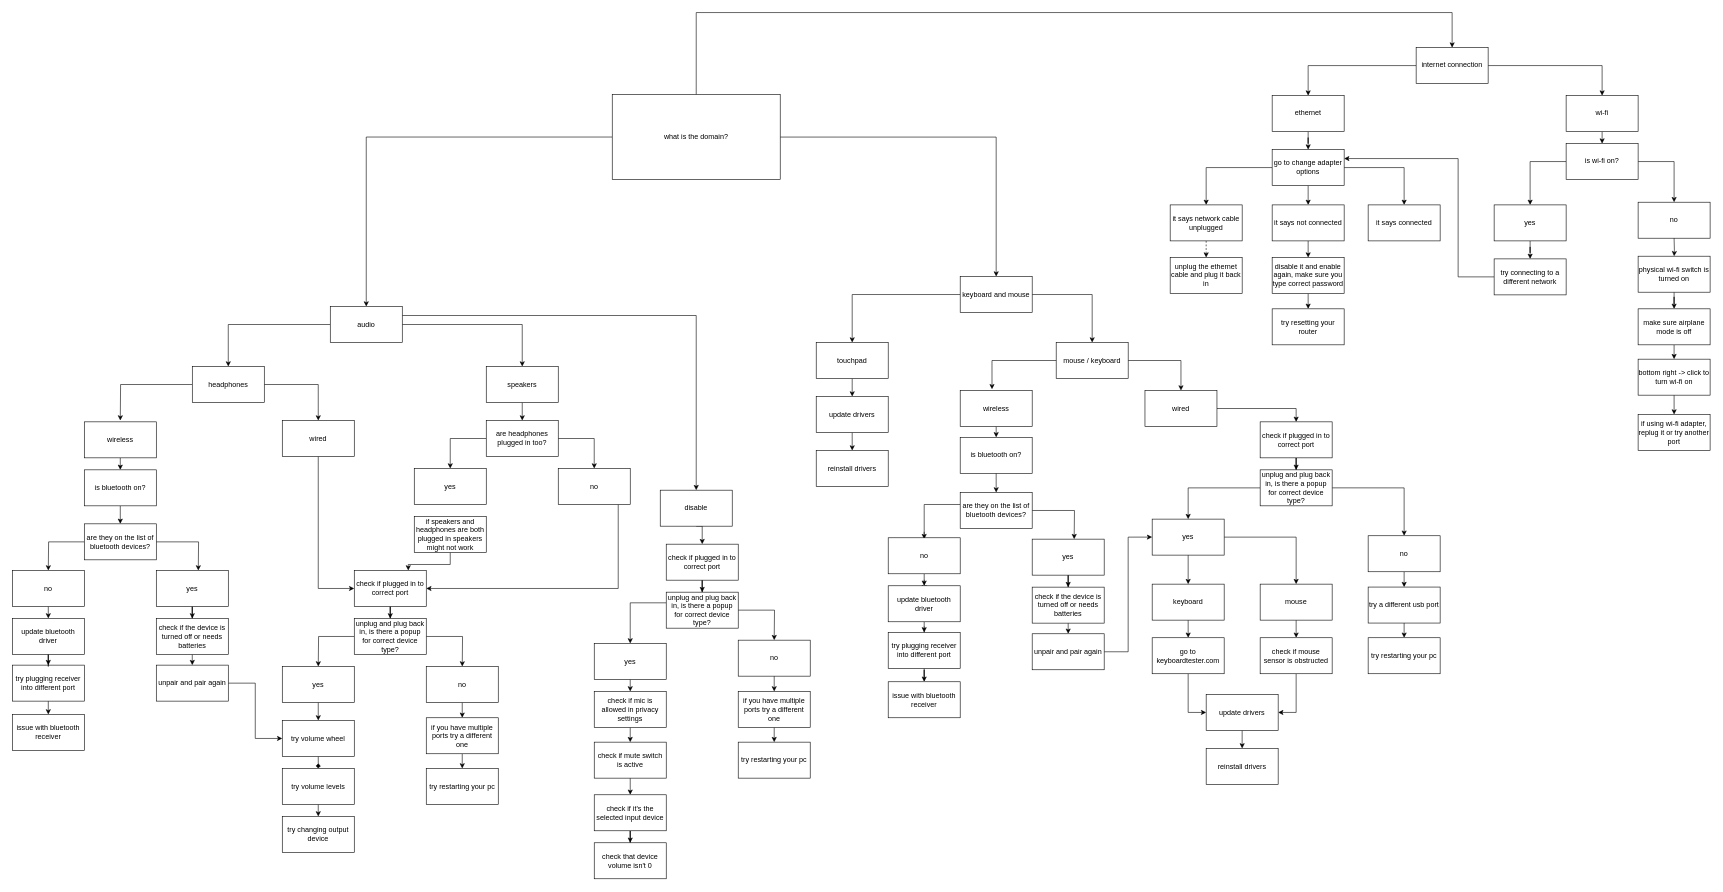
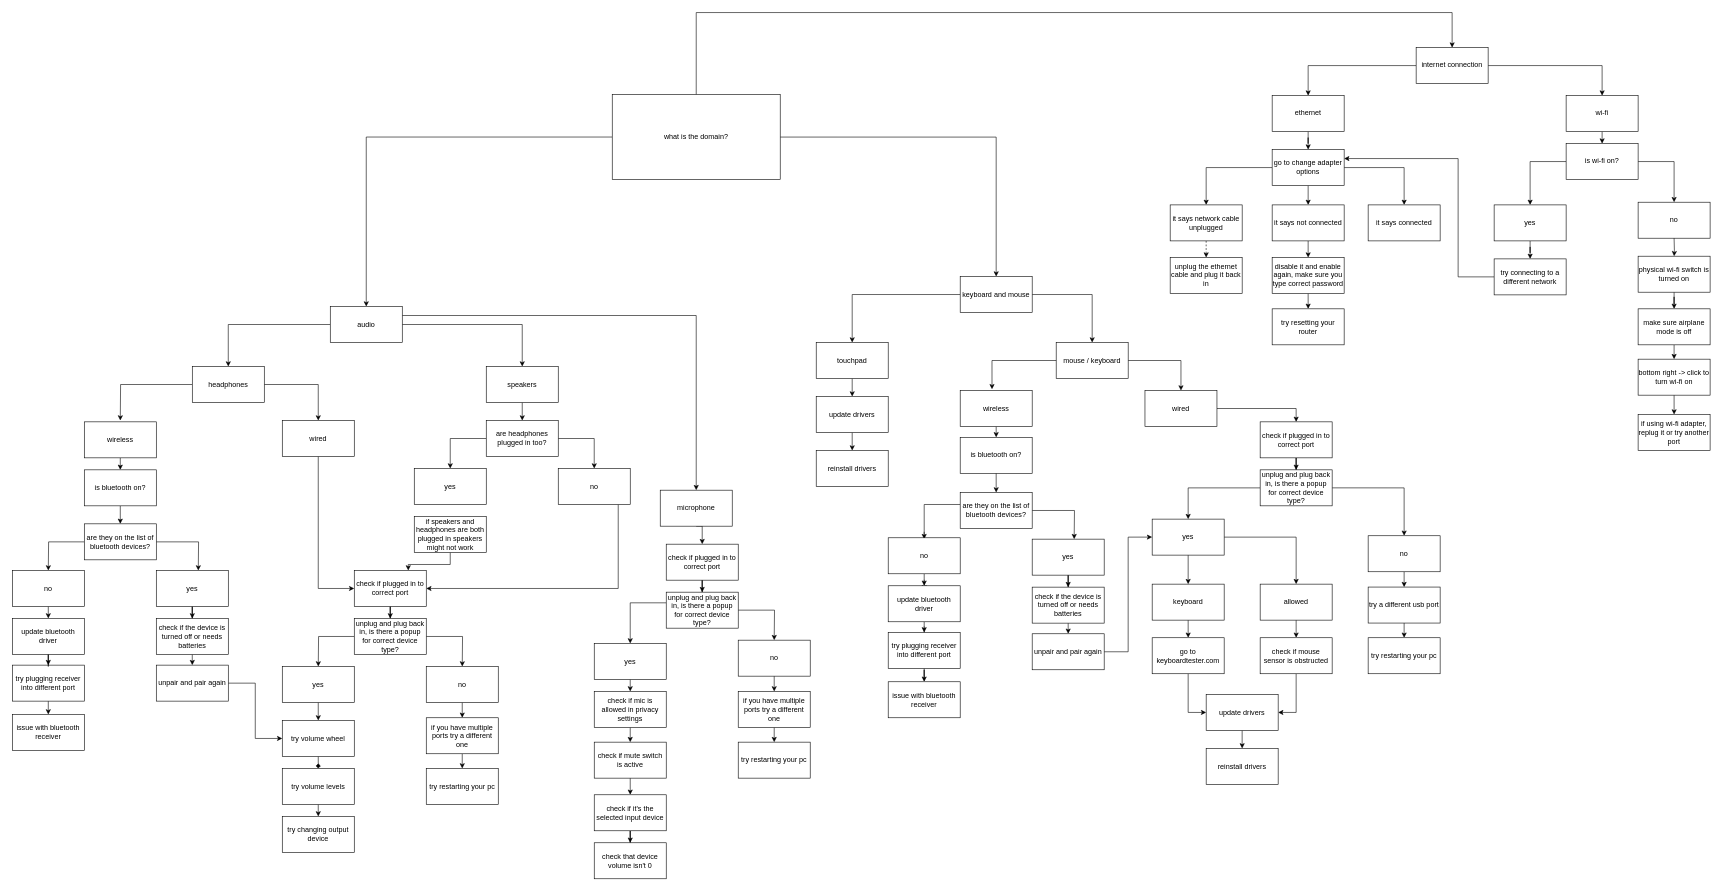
(696, 508) -> (696, 508)
(1296, 602) -> (1296, 602)
